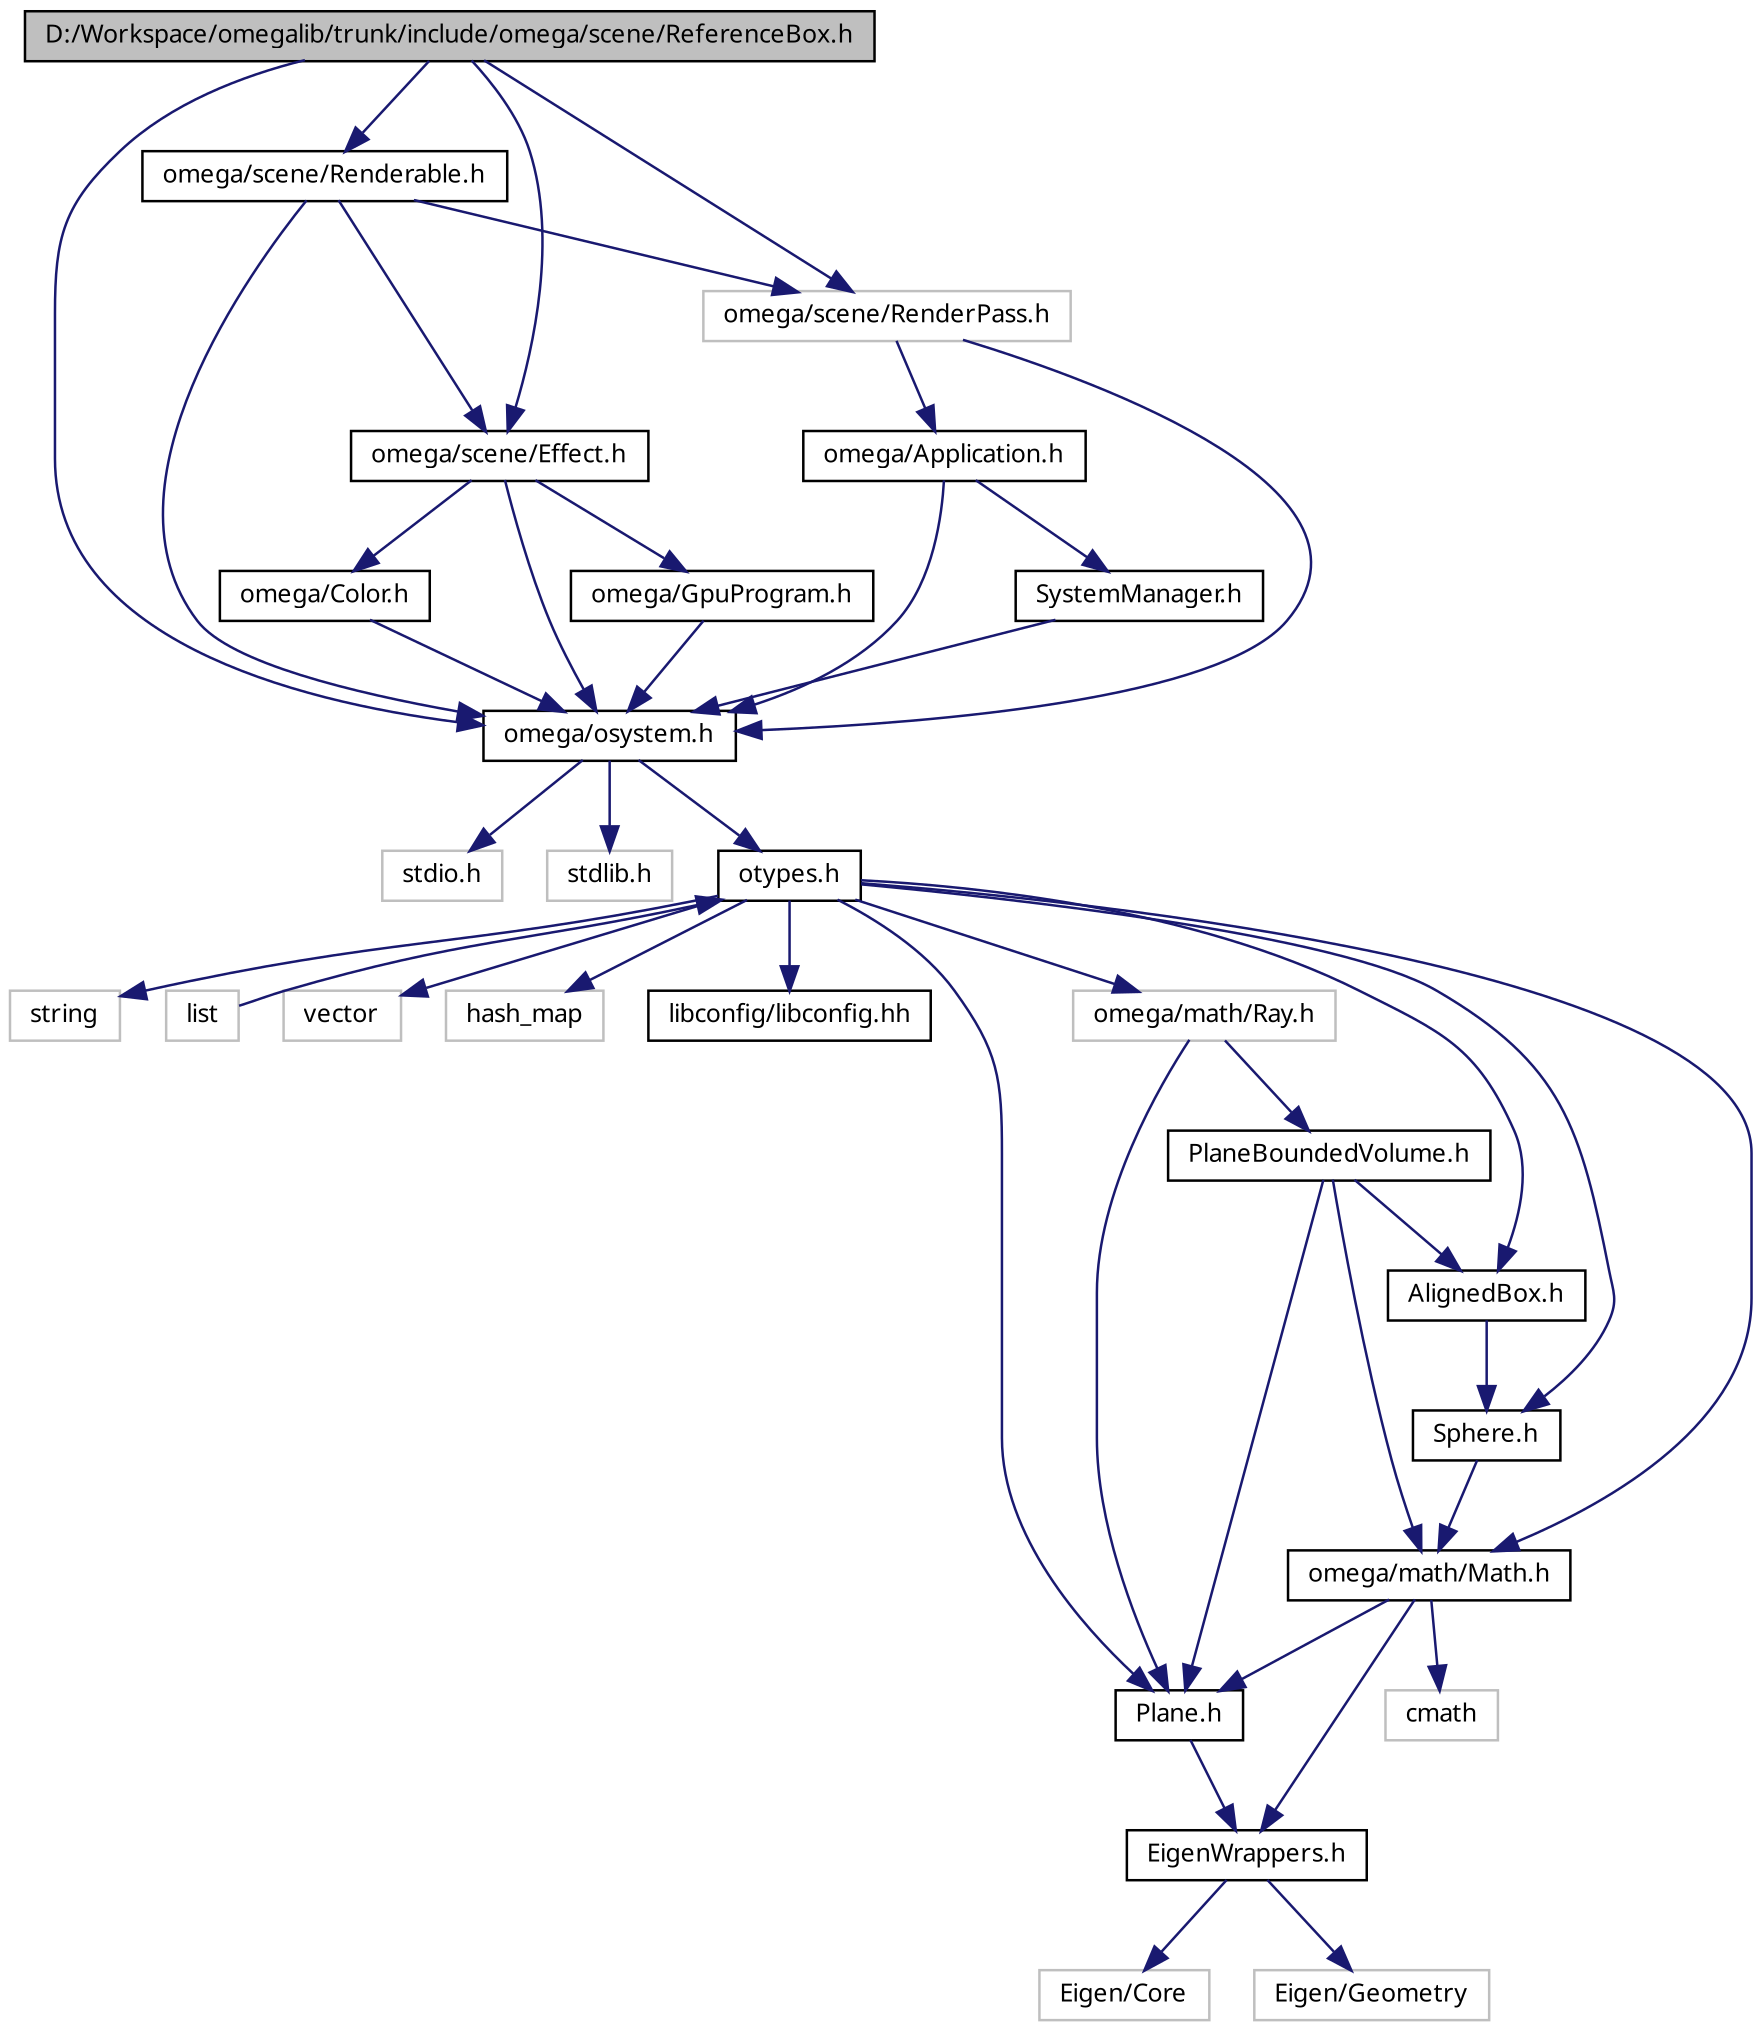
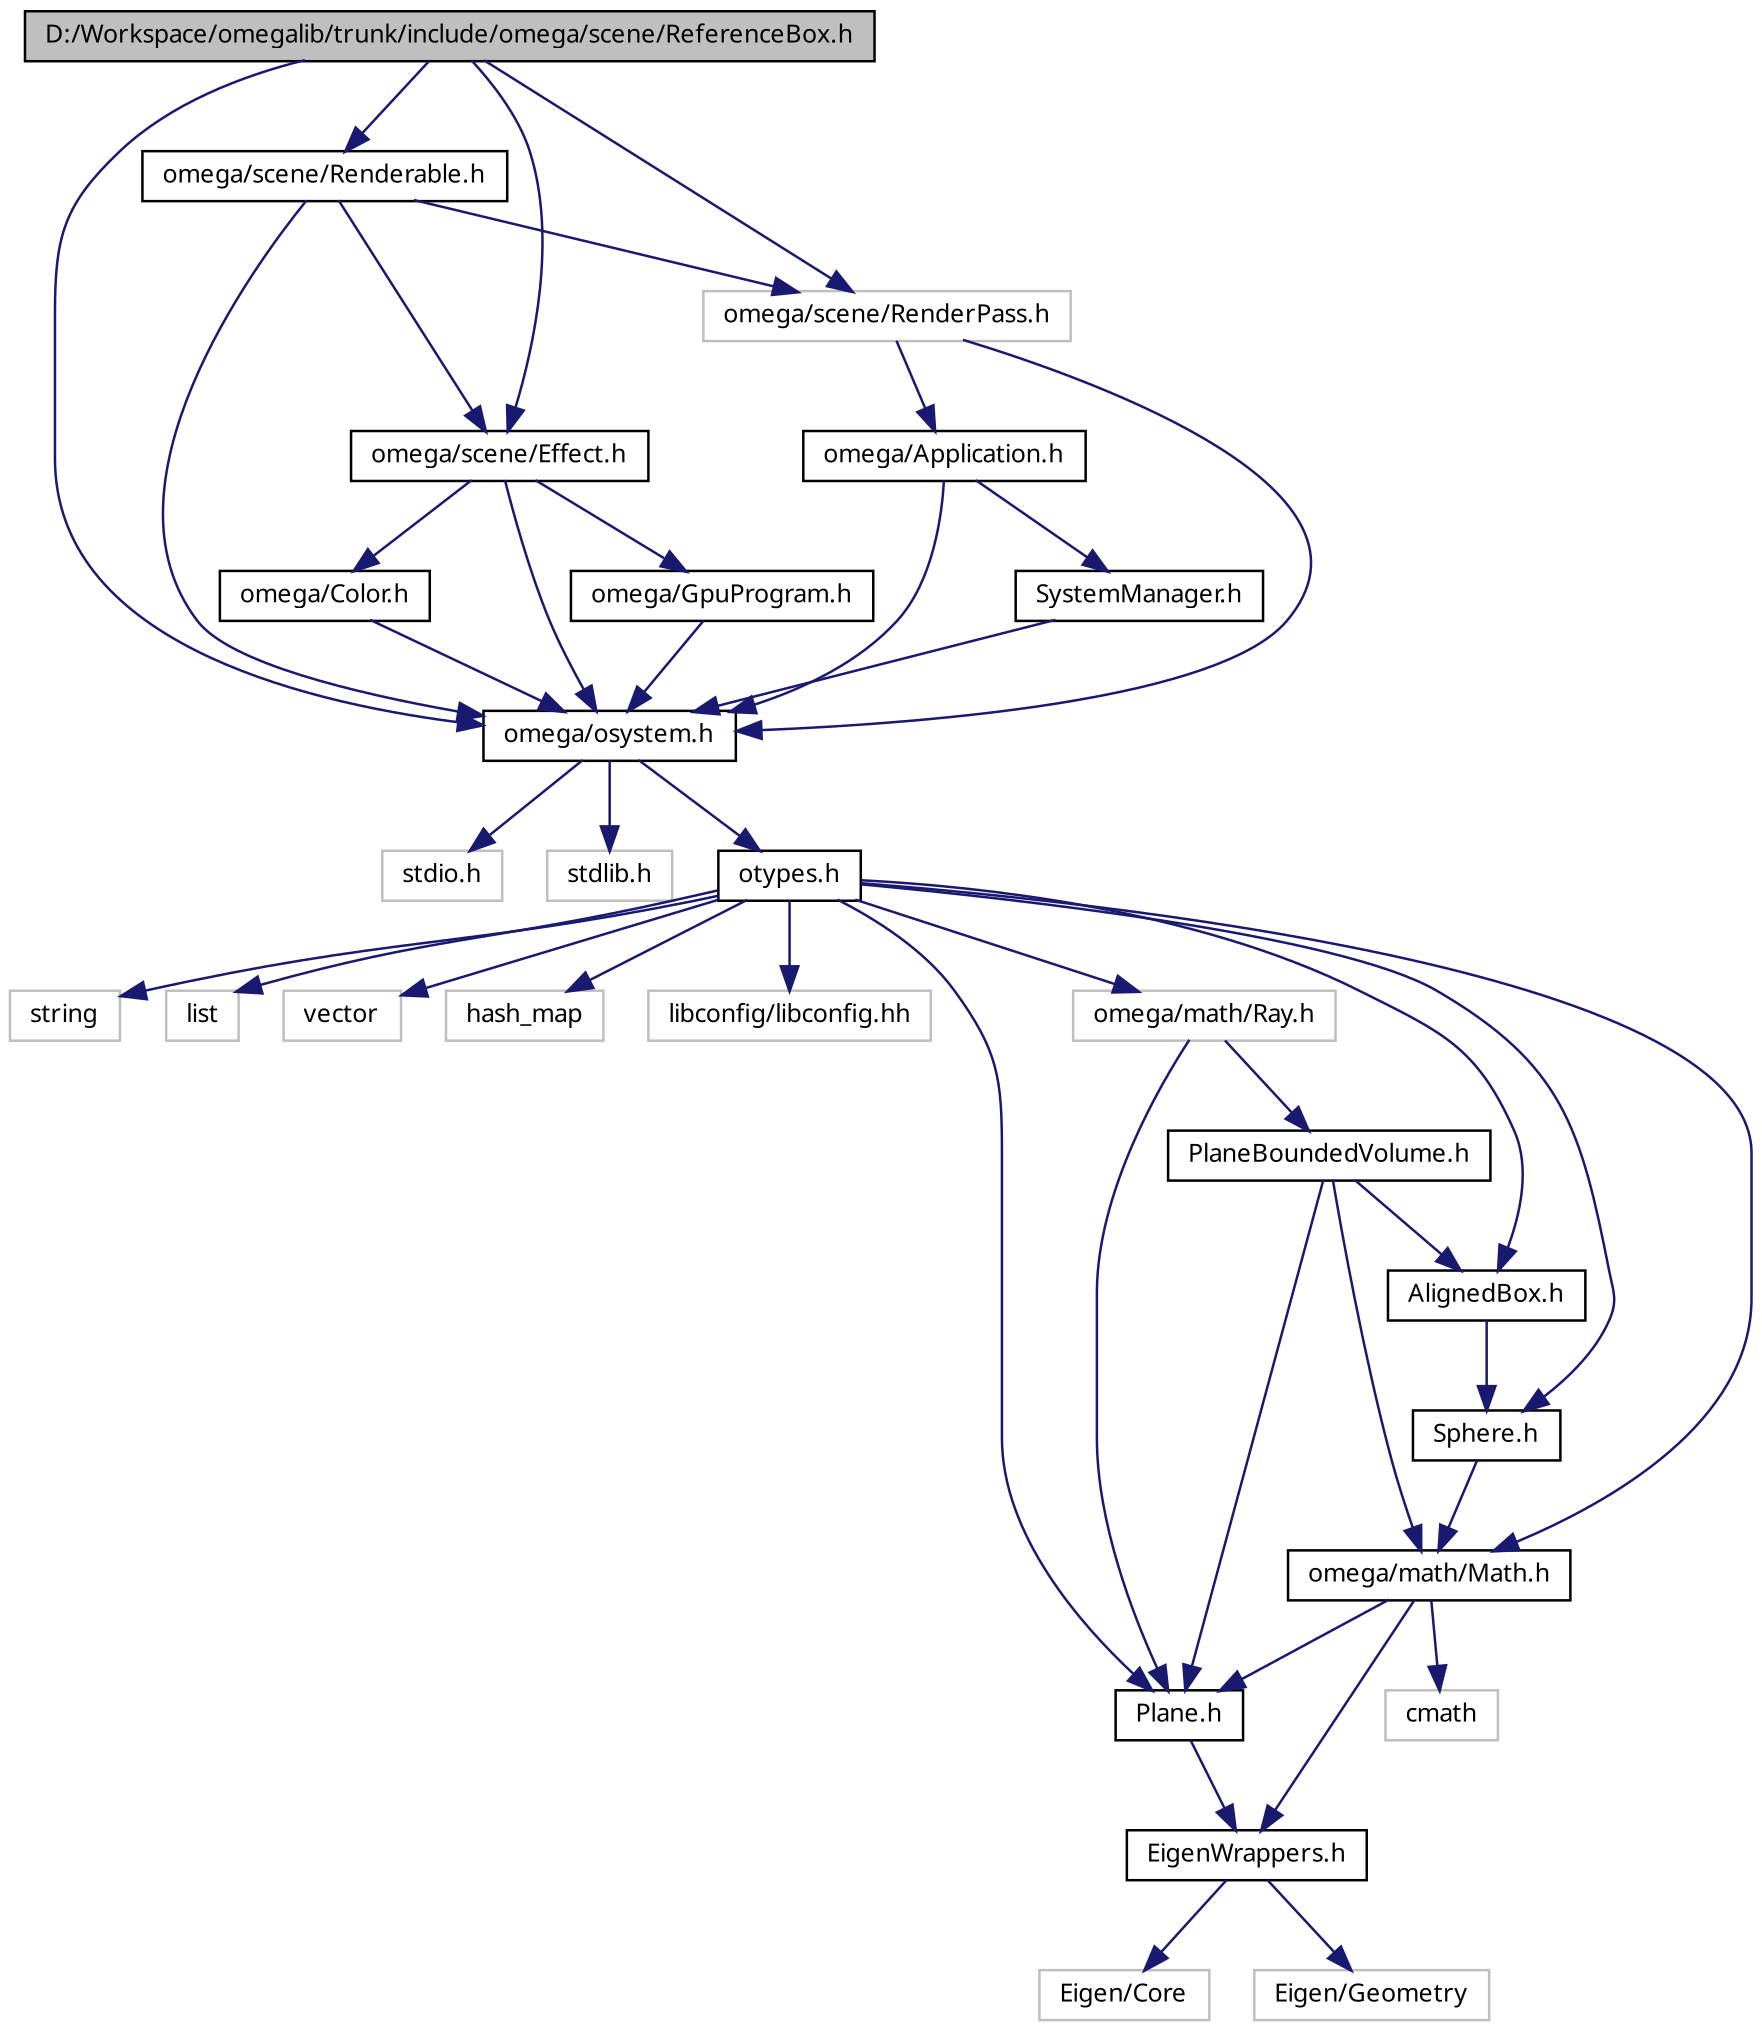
(386, 964) -> (488, 936)
(790, 1016) -> (790, 1016)
